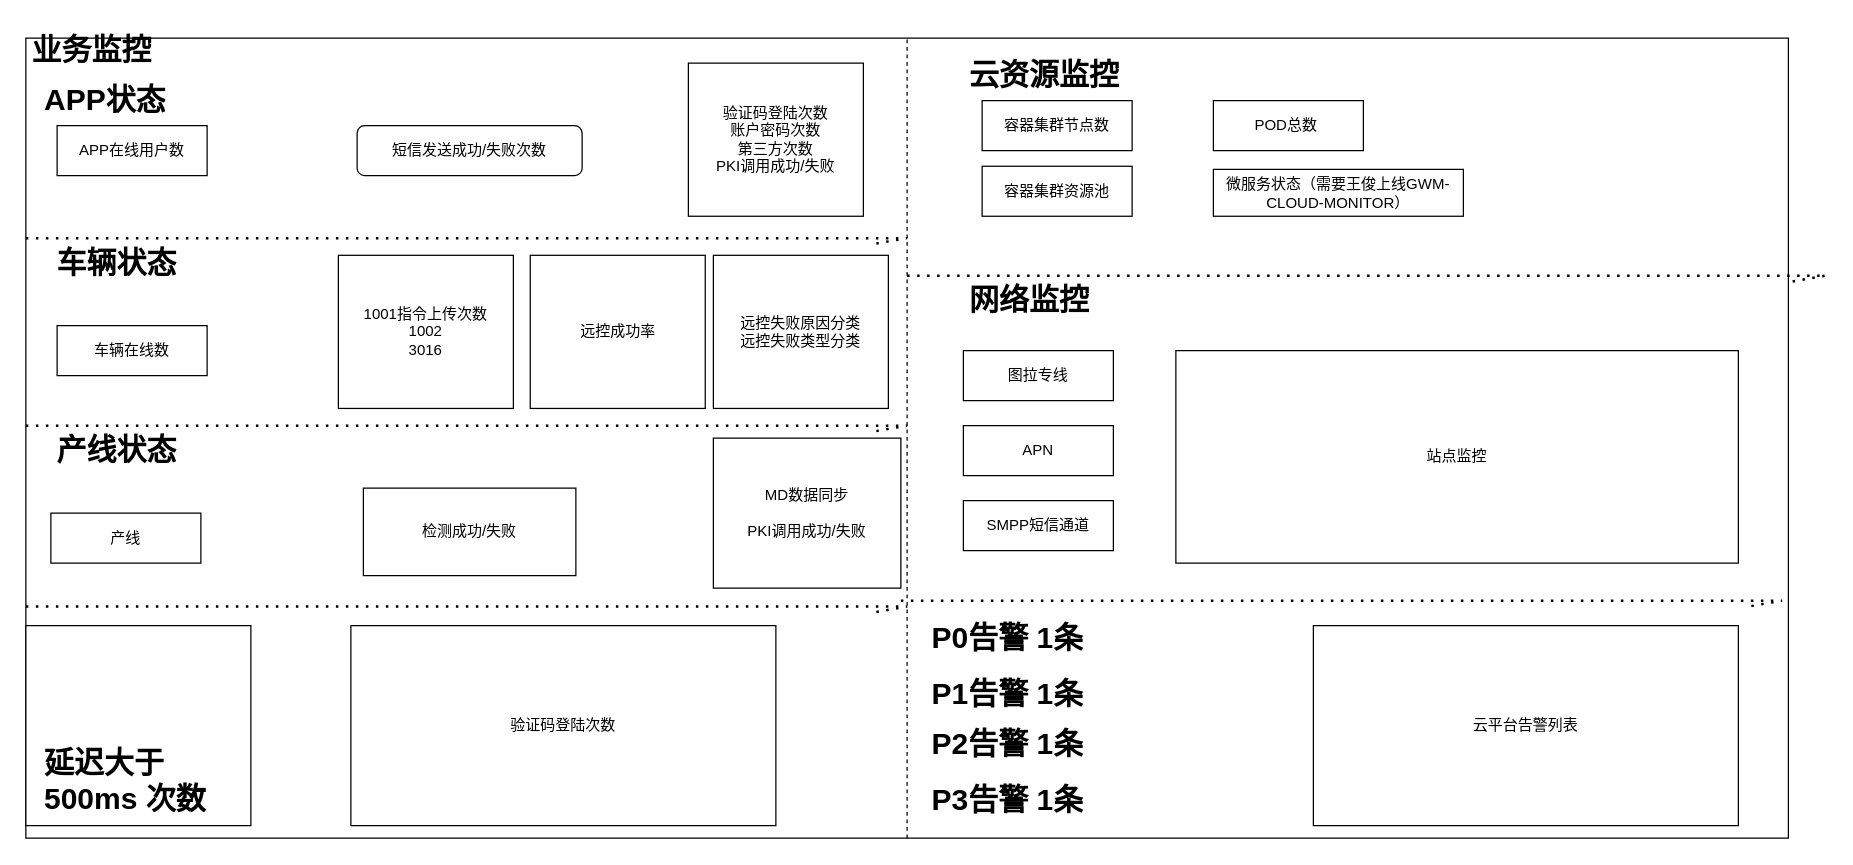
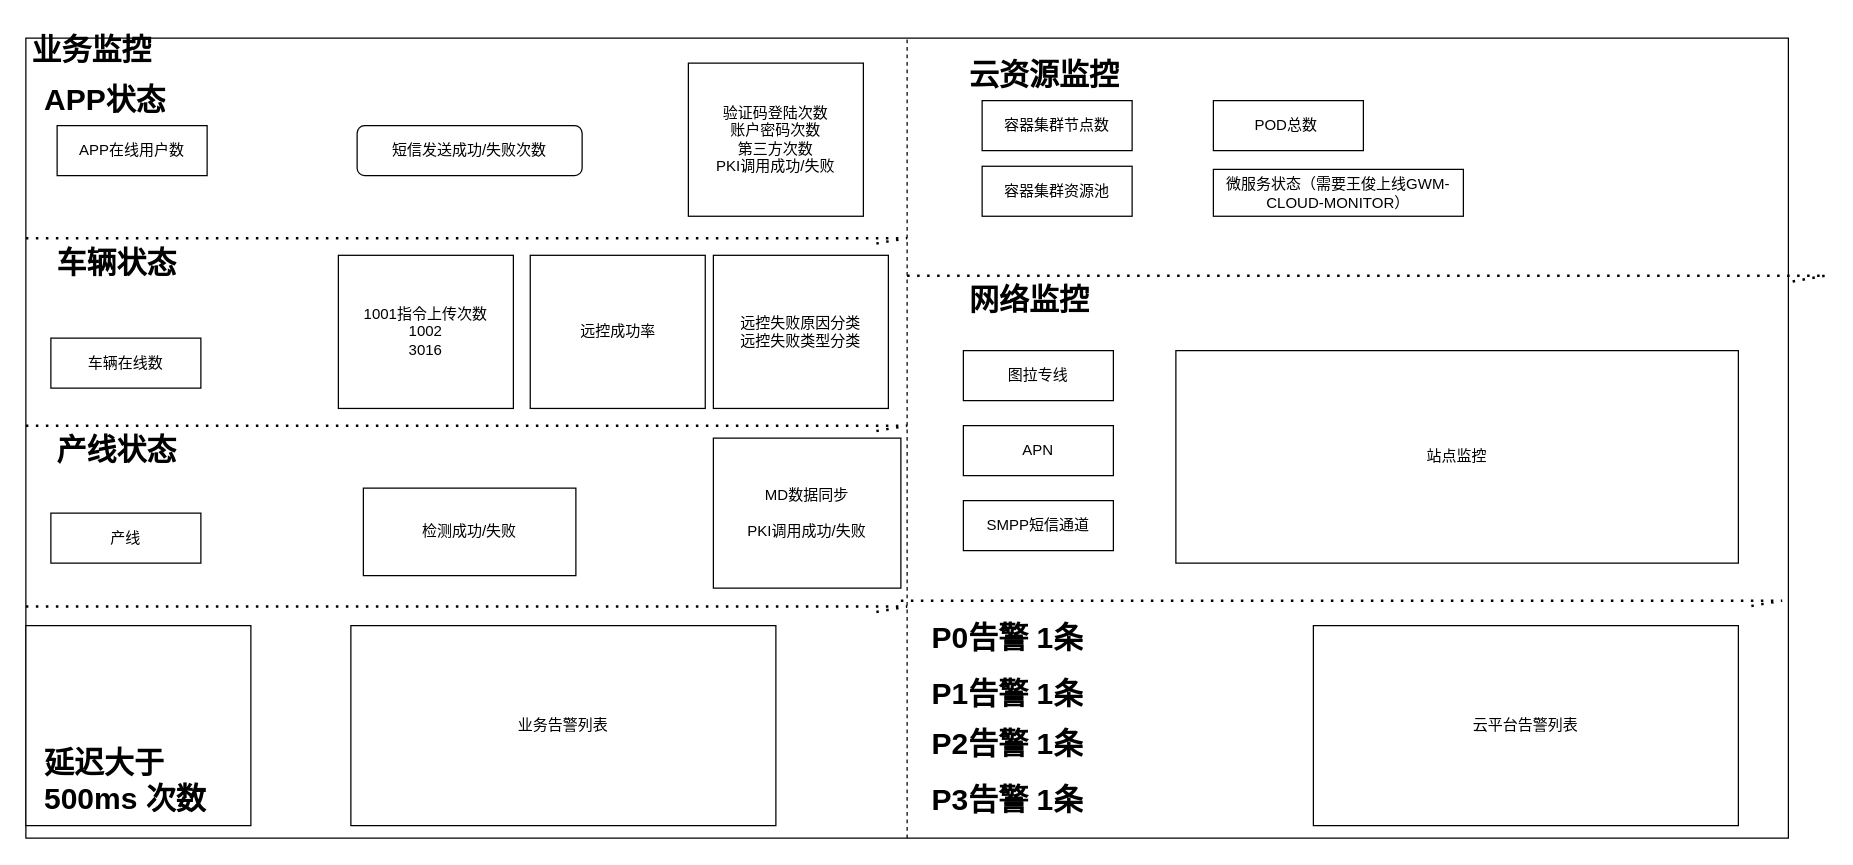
(132, 351) -> (126, 363)
(563, 726) -> (563, 726)
